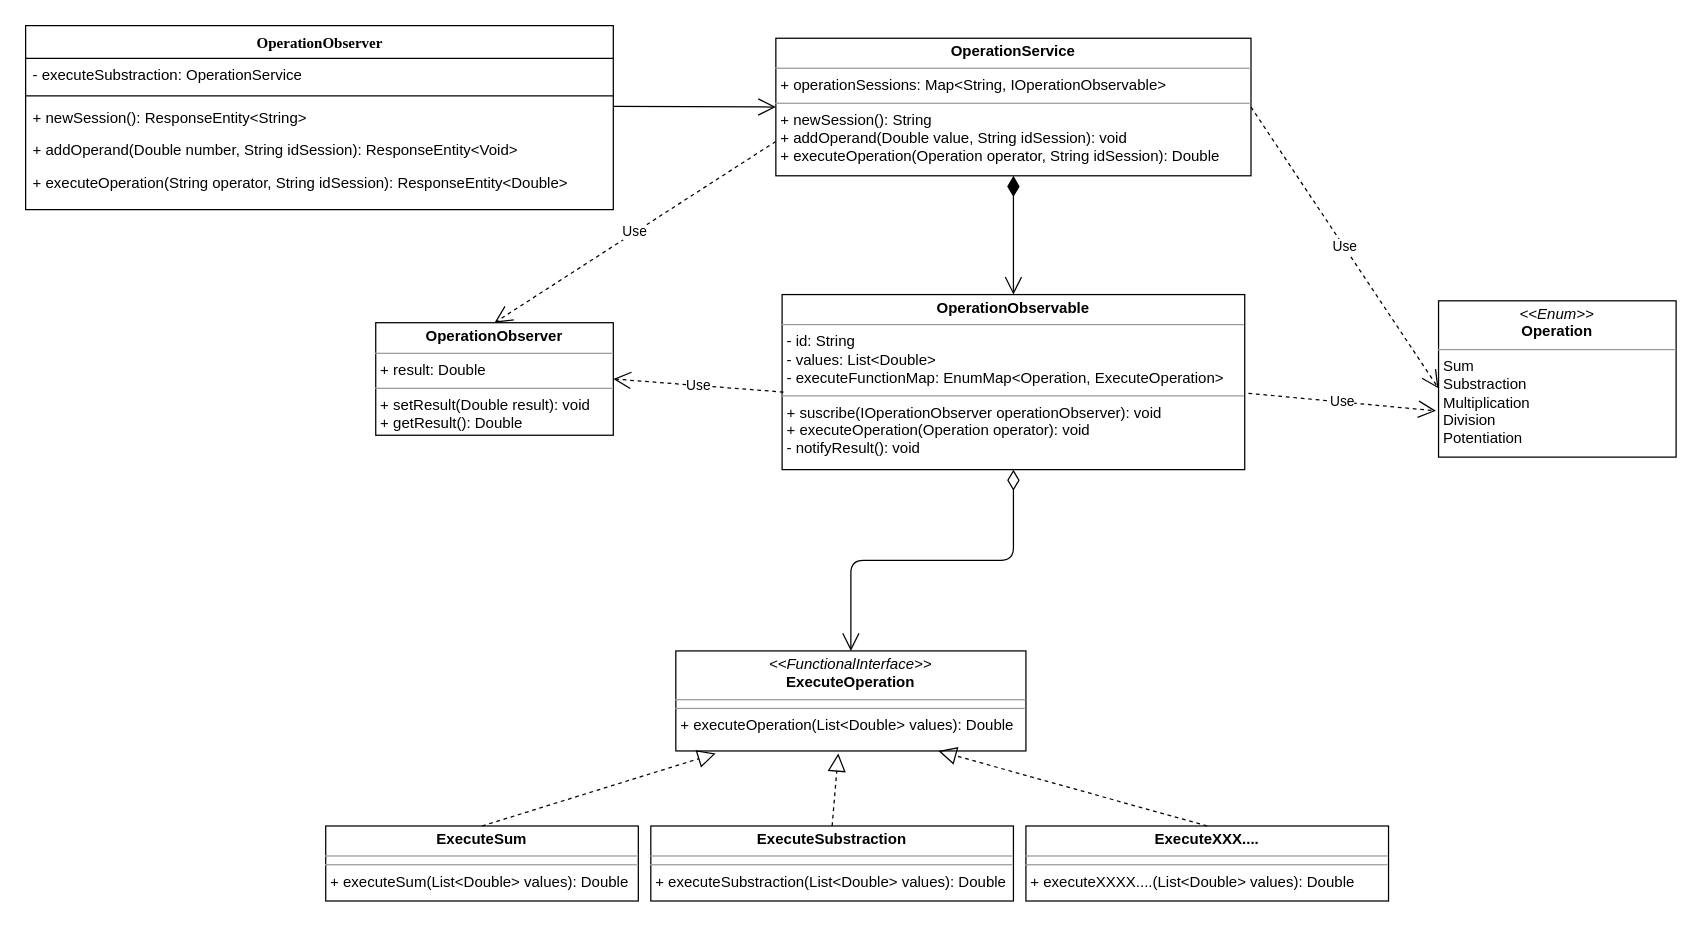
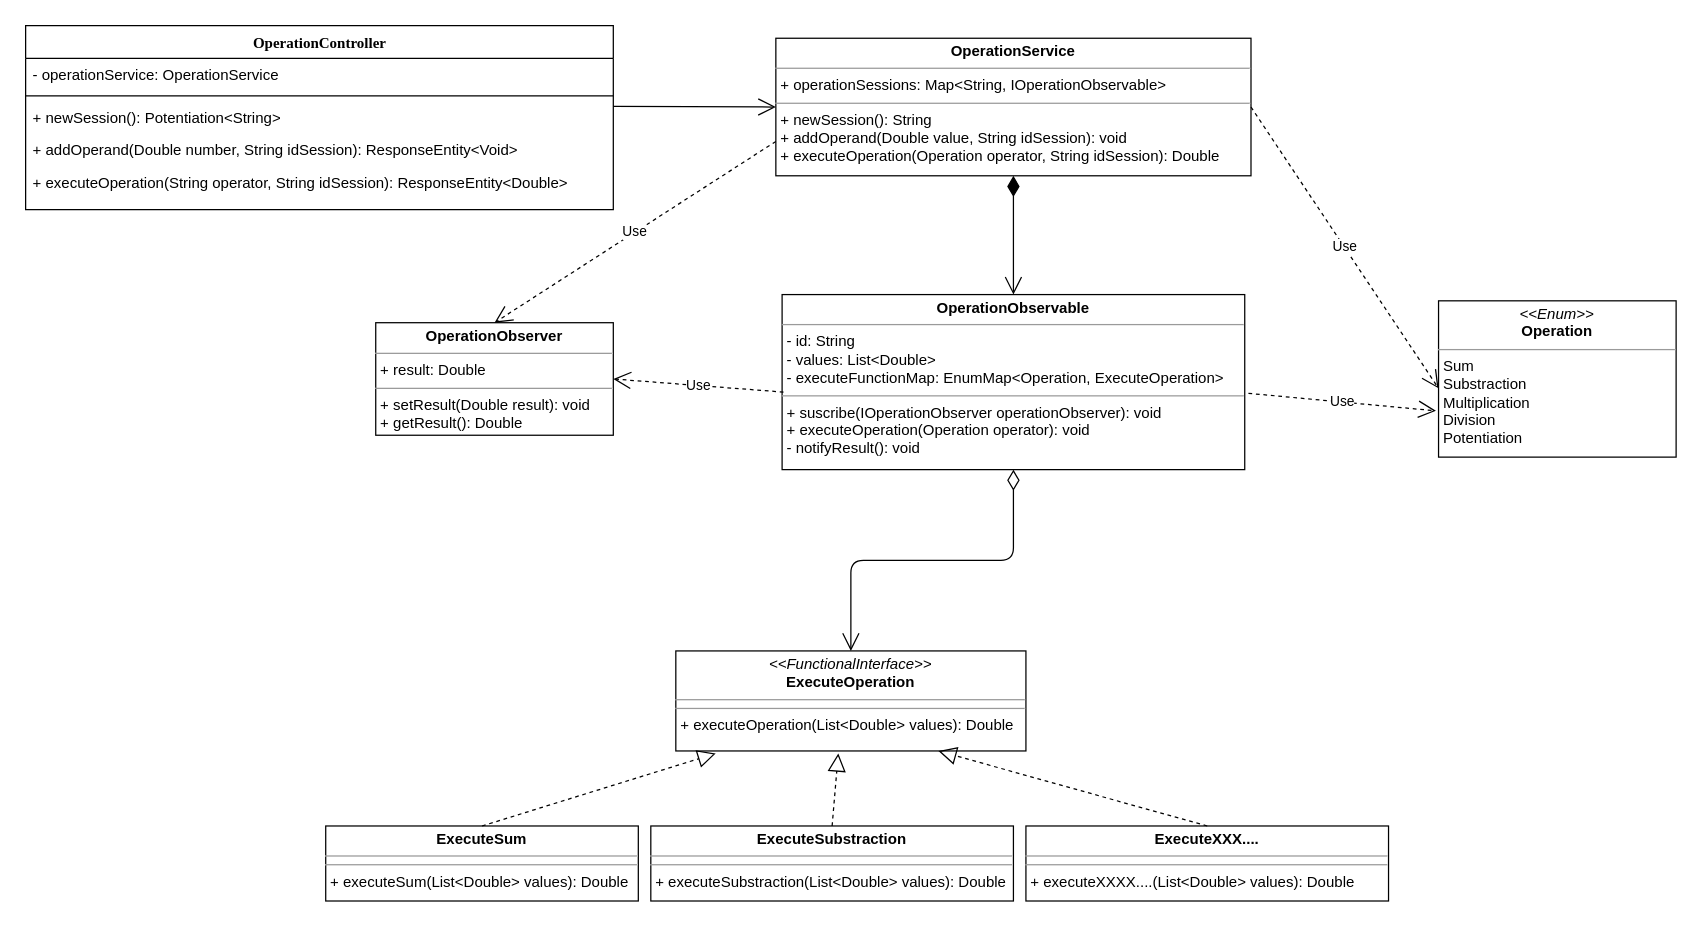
(320, 43) -> (320, 43)
(185, 76) -> (171, 76)
(181, 118) -> (171, 118)
